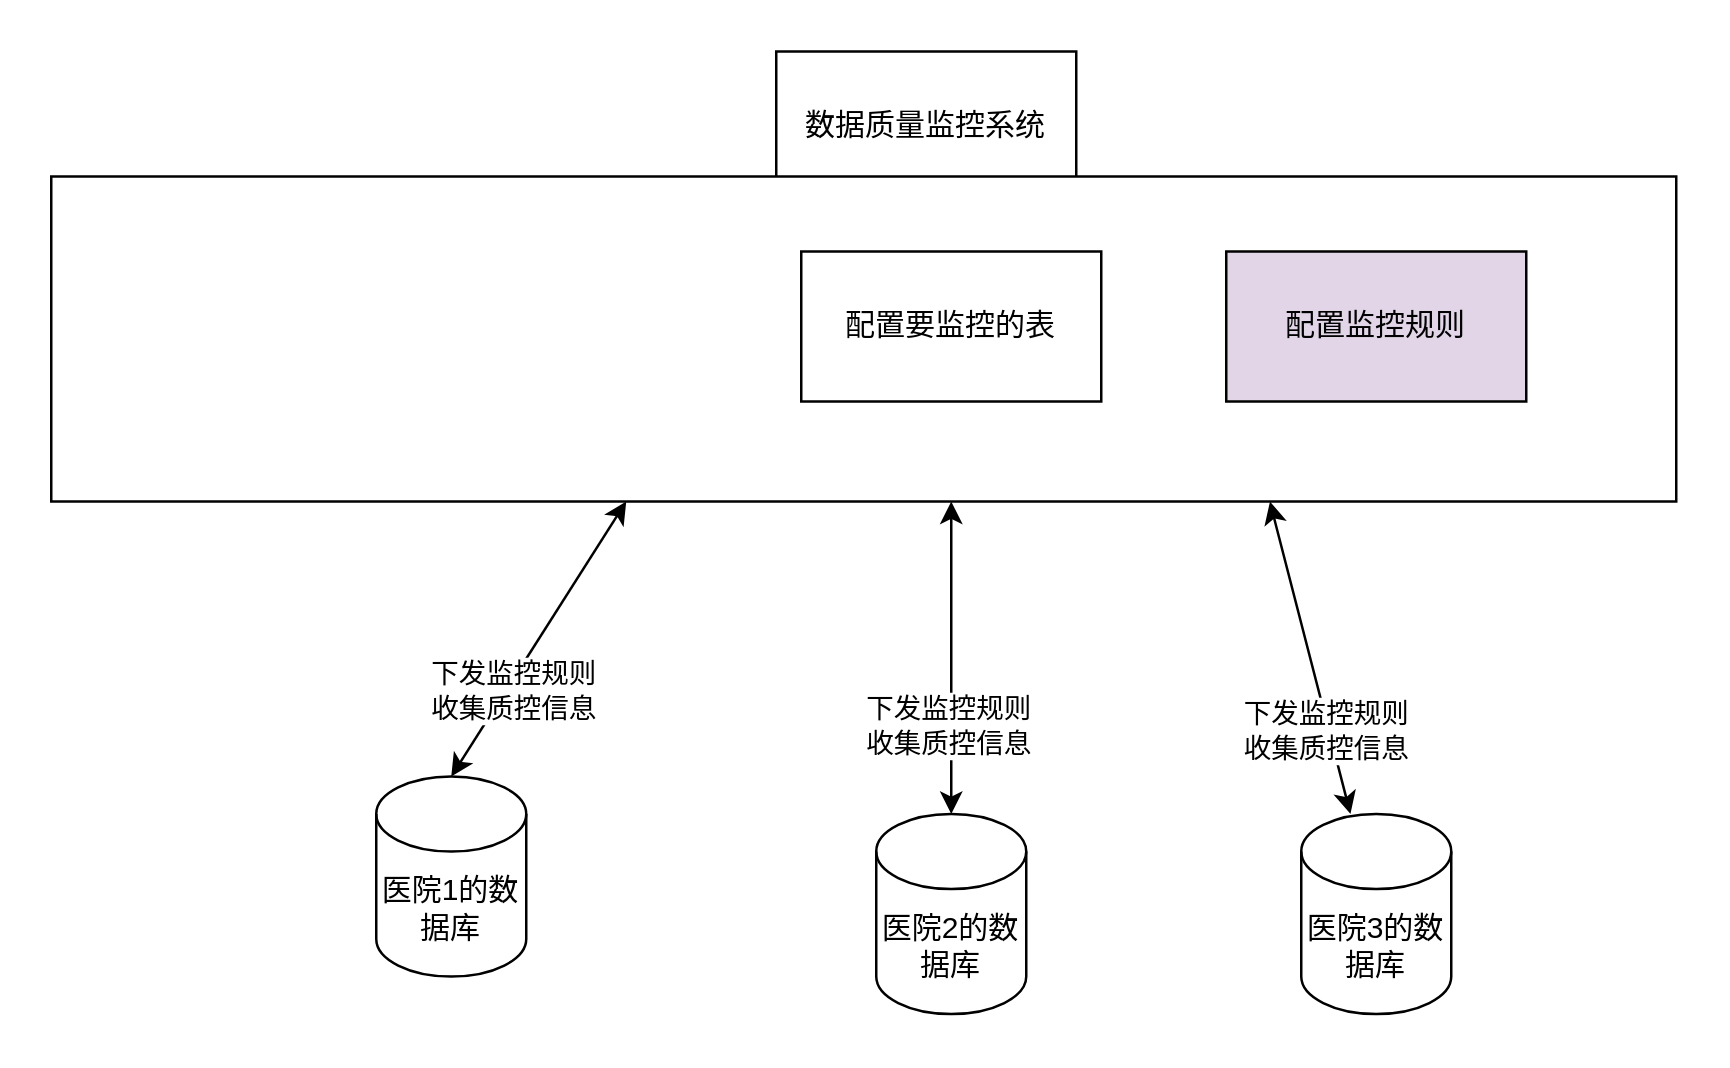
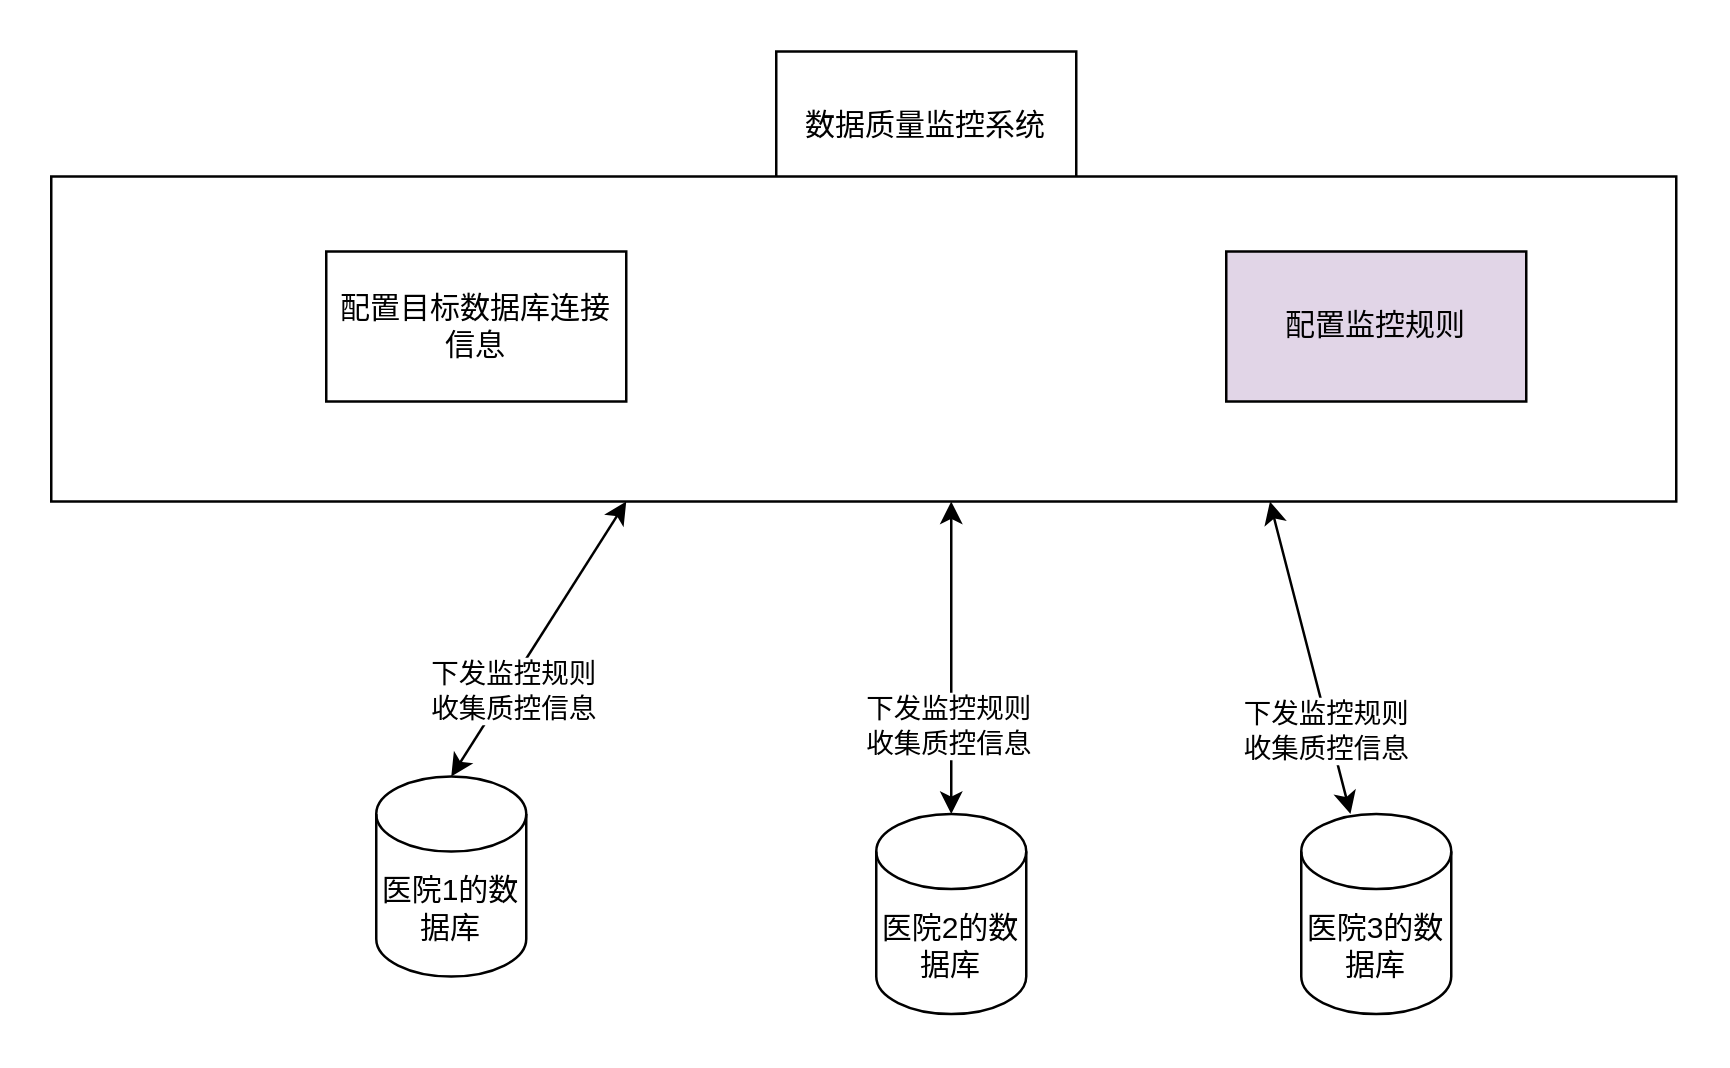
none -> (476, 326)
(951, 326) -> none
